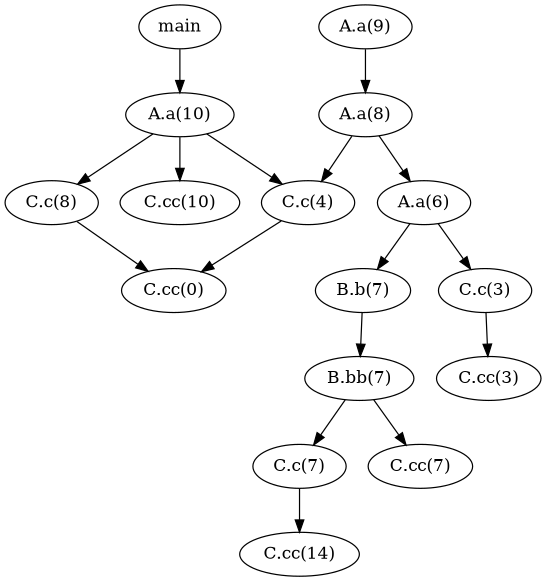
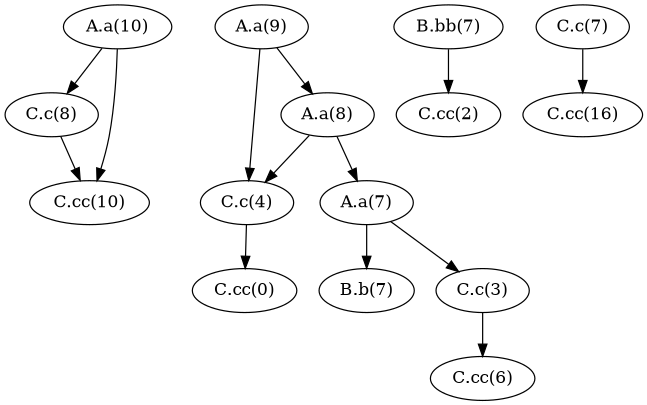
(180, 27) -> none
(239, 156) -> (255, 108)
(424, 203) -> (367, 203)
(107, 243) -> (68, 153)
(361, 329) -> none
(489, 378) -> (483, 378)
(333, 417) -> none
(420, 466) -> (448, 115)
(300, 554) -> (583, 115)
